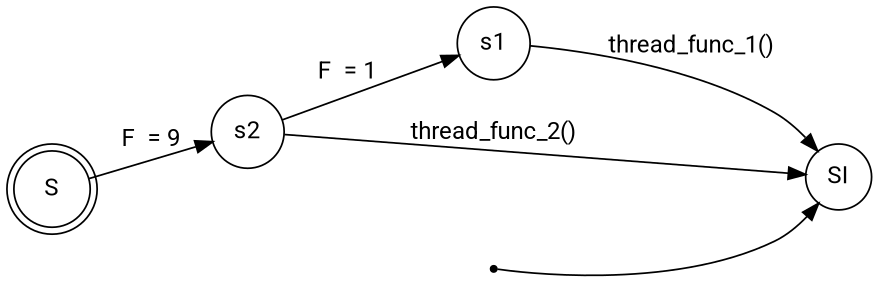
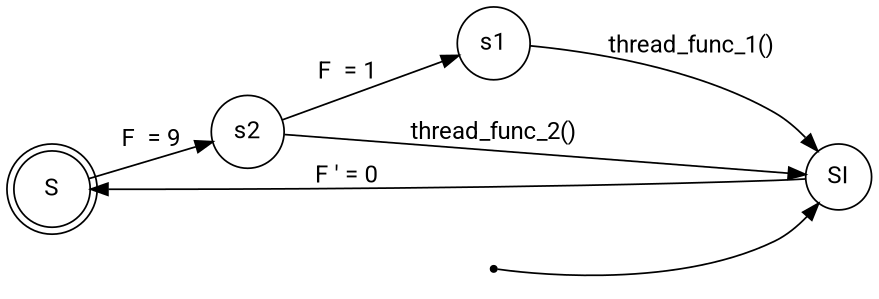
none -> (457, 187)
